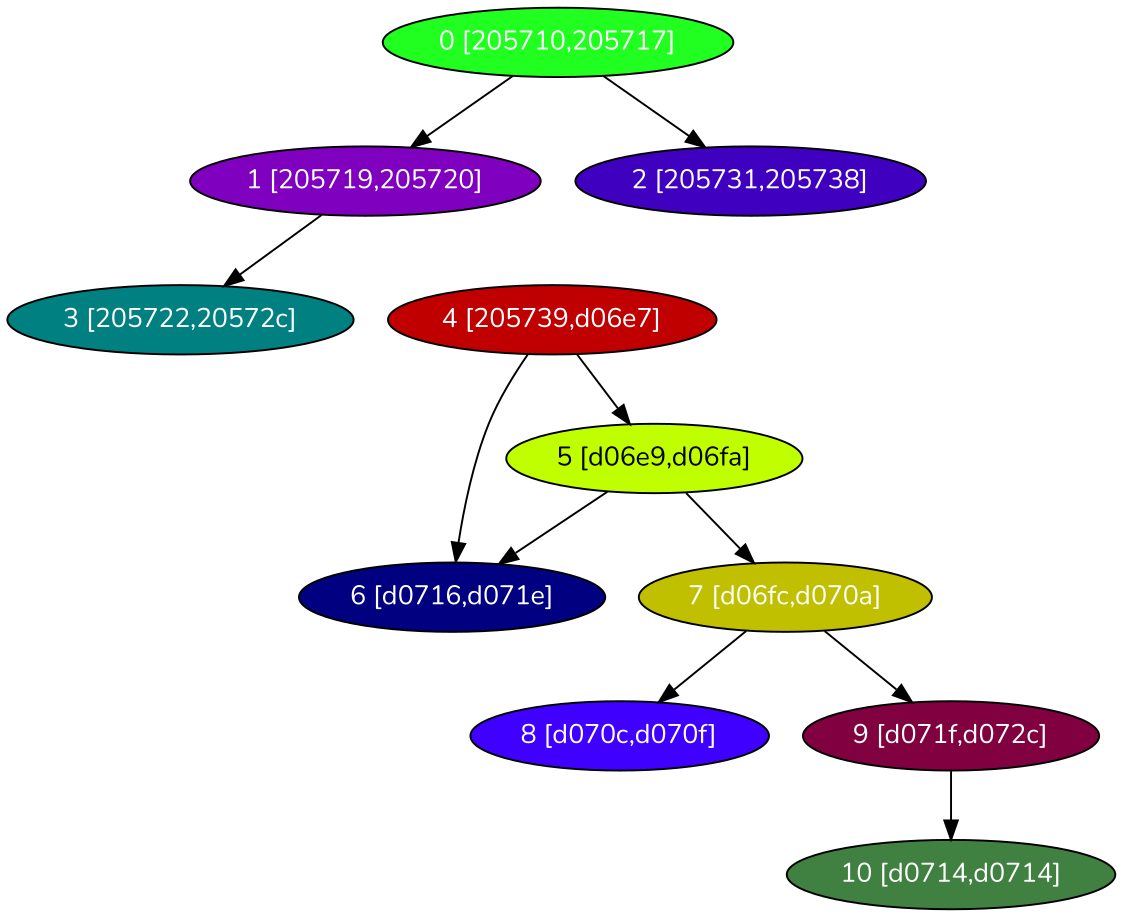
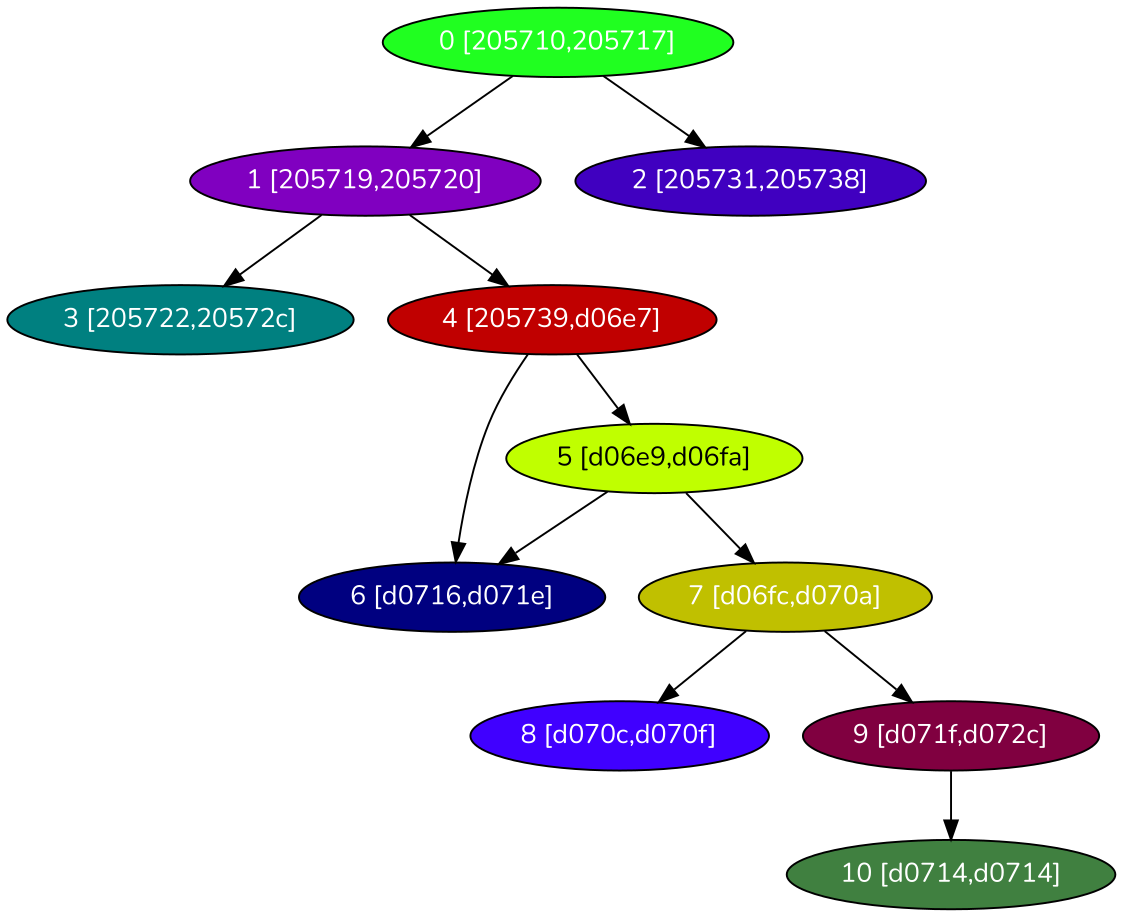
none -> (451, 245)
